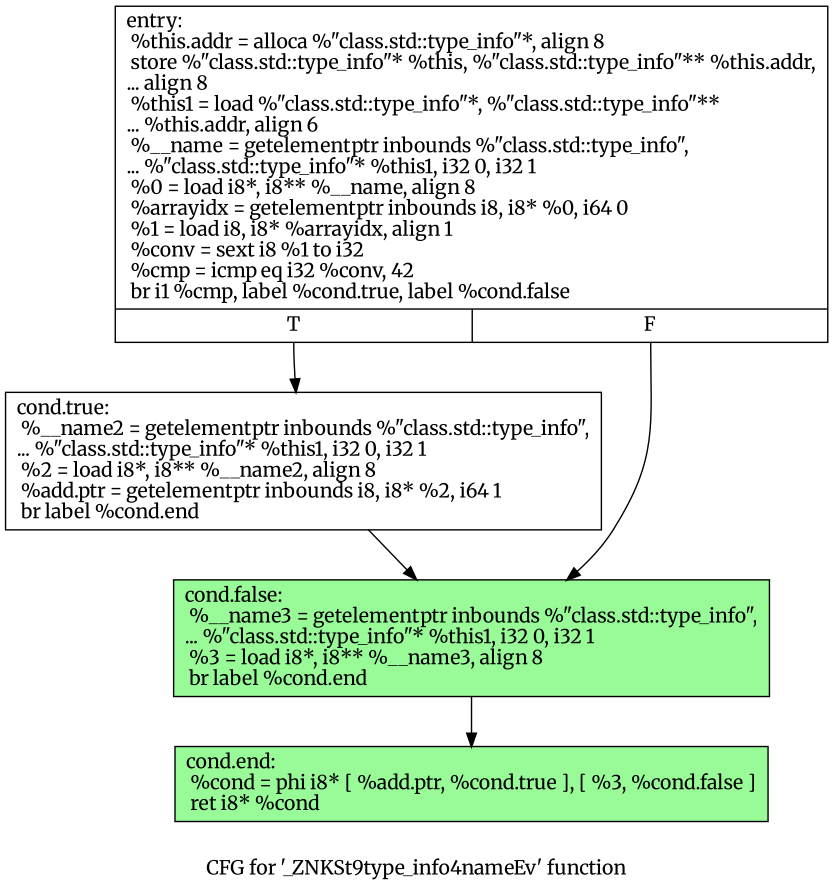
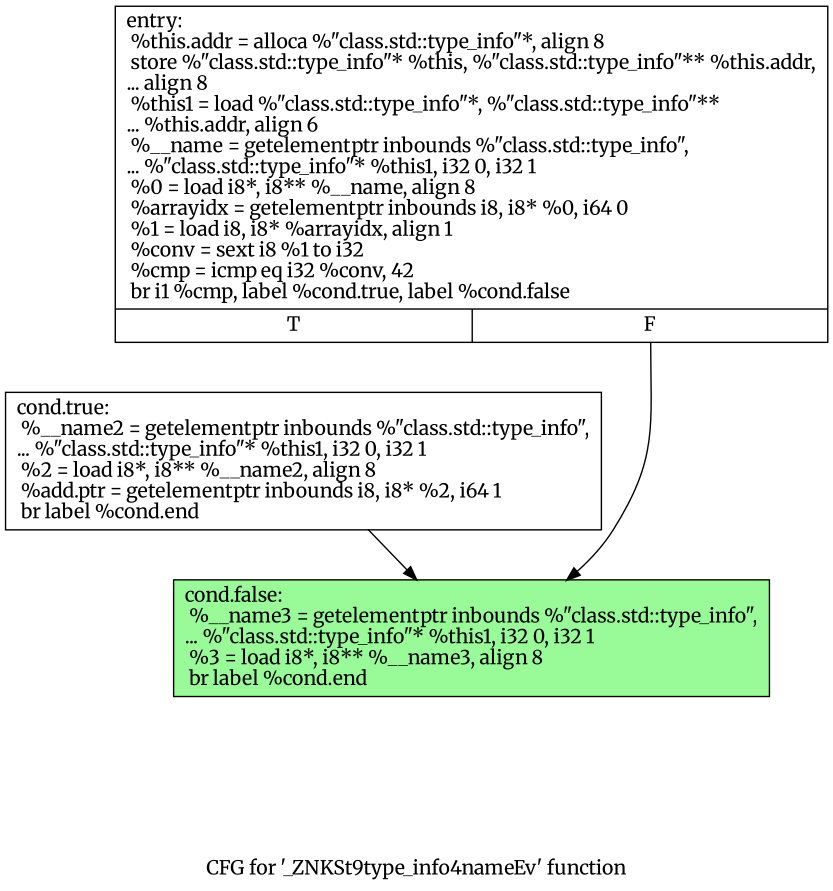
(294, 361) -> none
(472, 784) -> none
